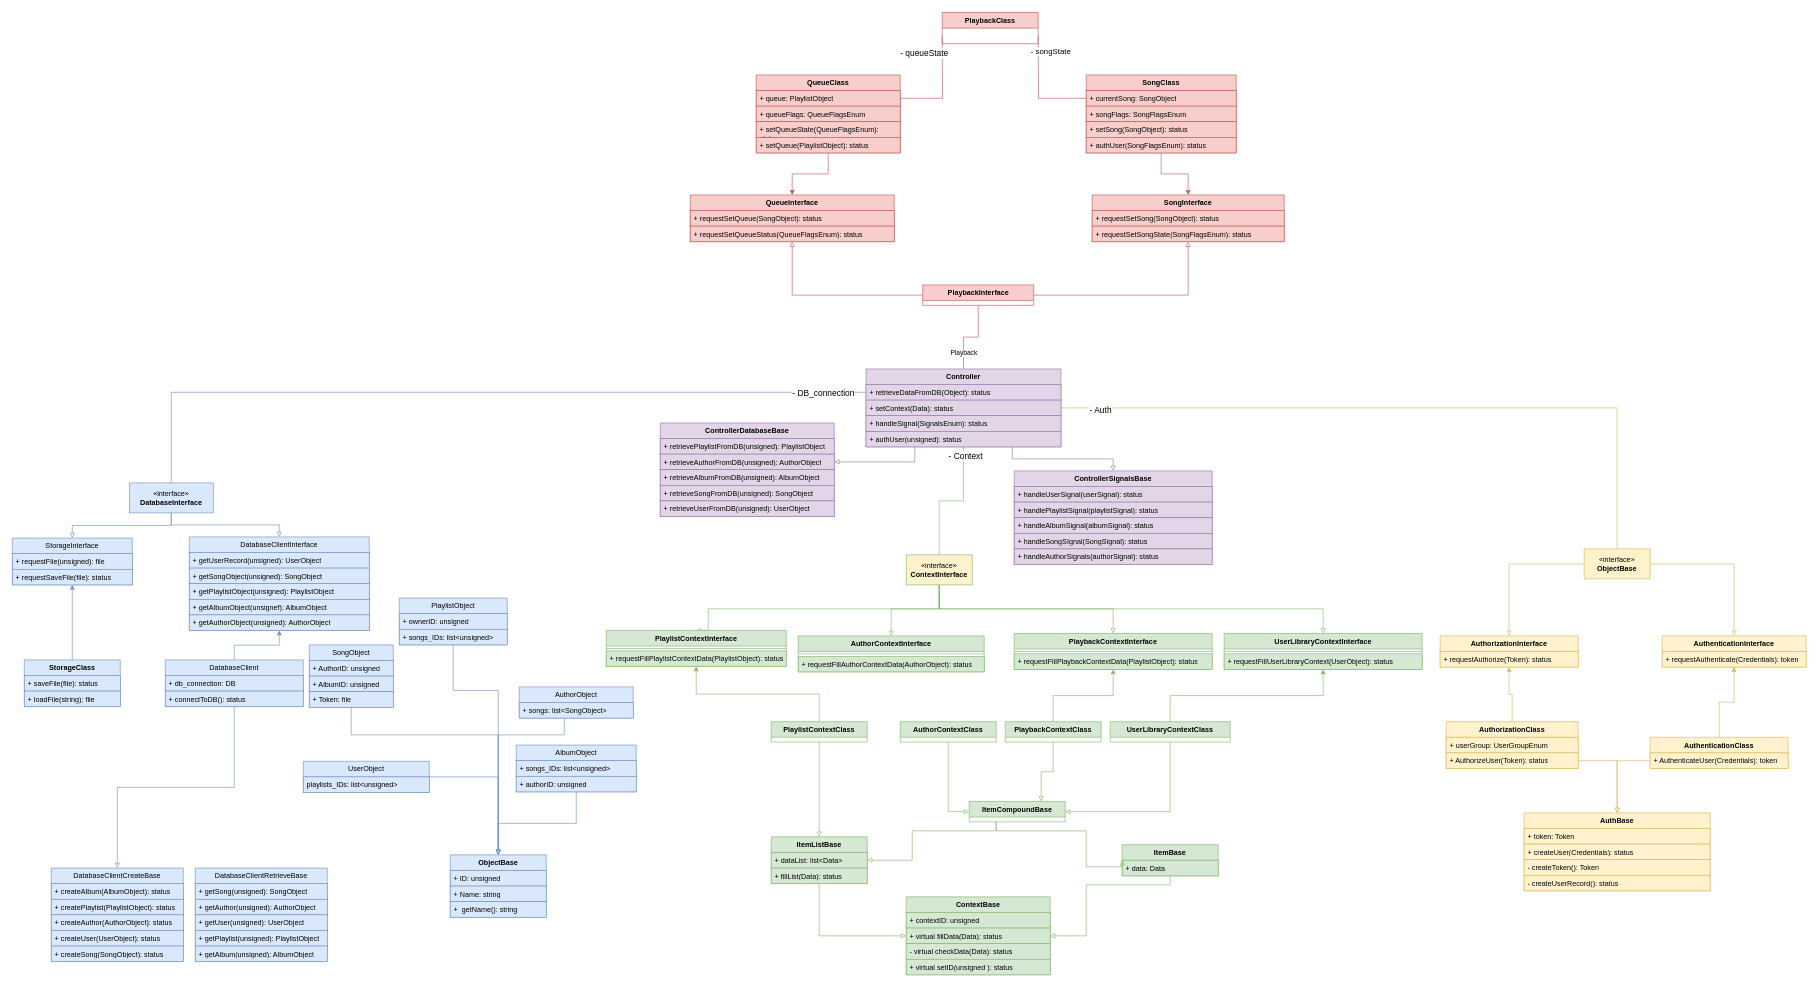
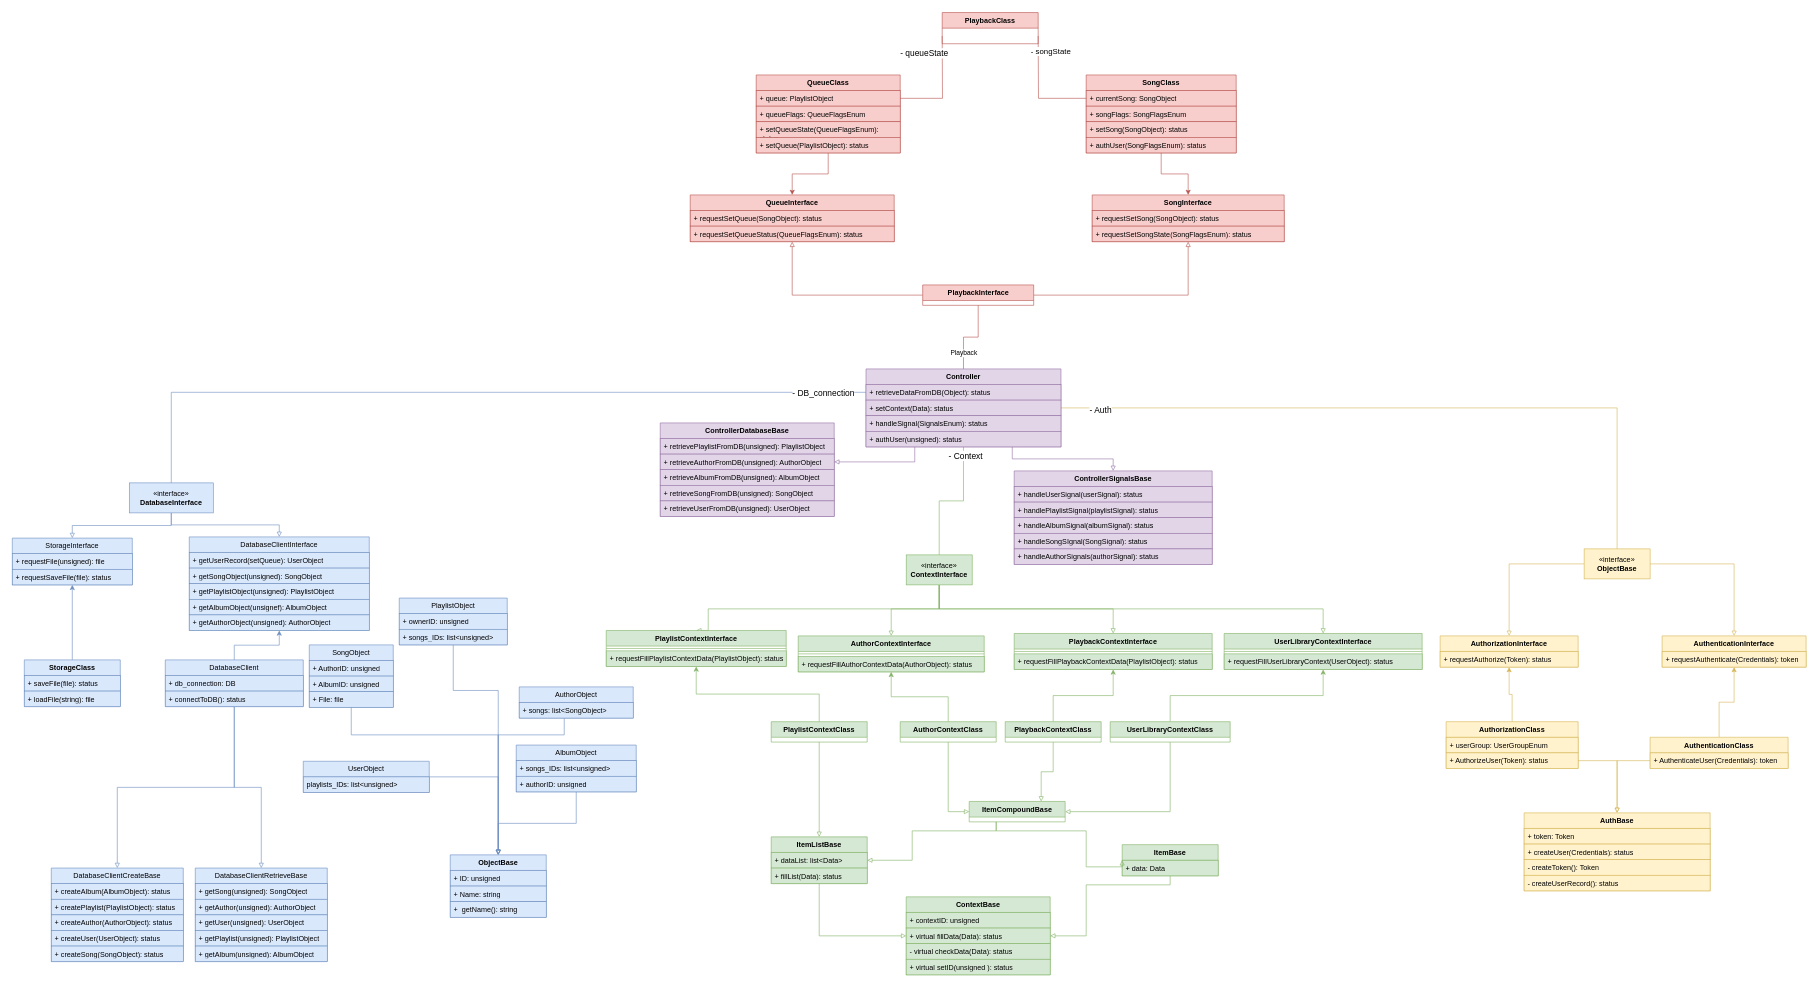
(264, 561) -> (265, 561)
(939, 570) -> (939, 570)
none -> (891, 697)
(334, 700) -> (331, 700)
none -> (261, 812)
